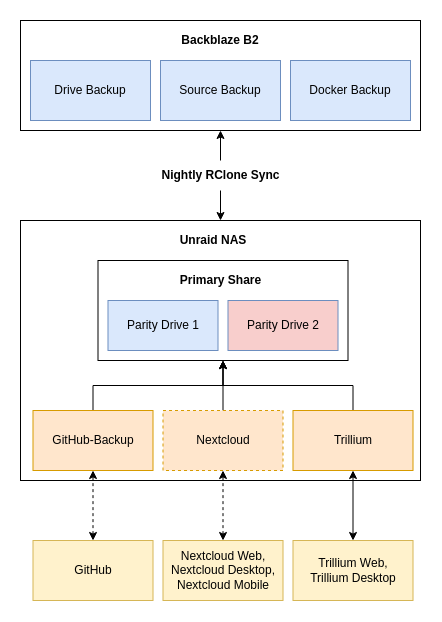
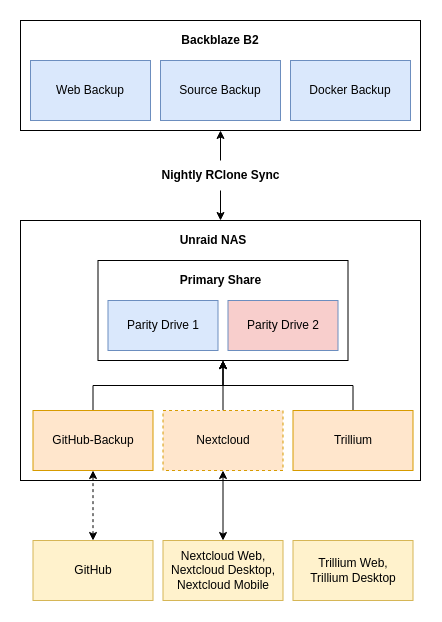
(91, 91) -> (91, 91)
(353, 505) -> none
(223, 506) -> (223, 506)
